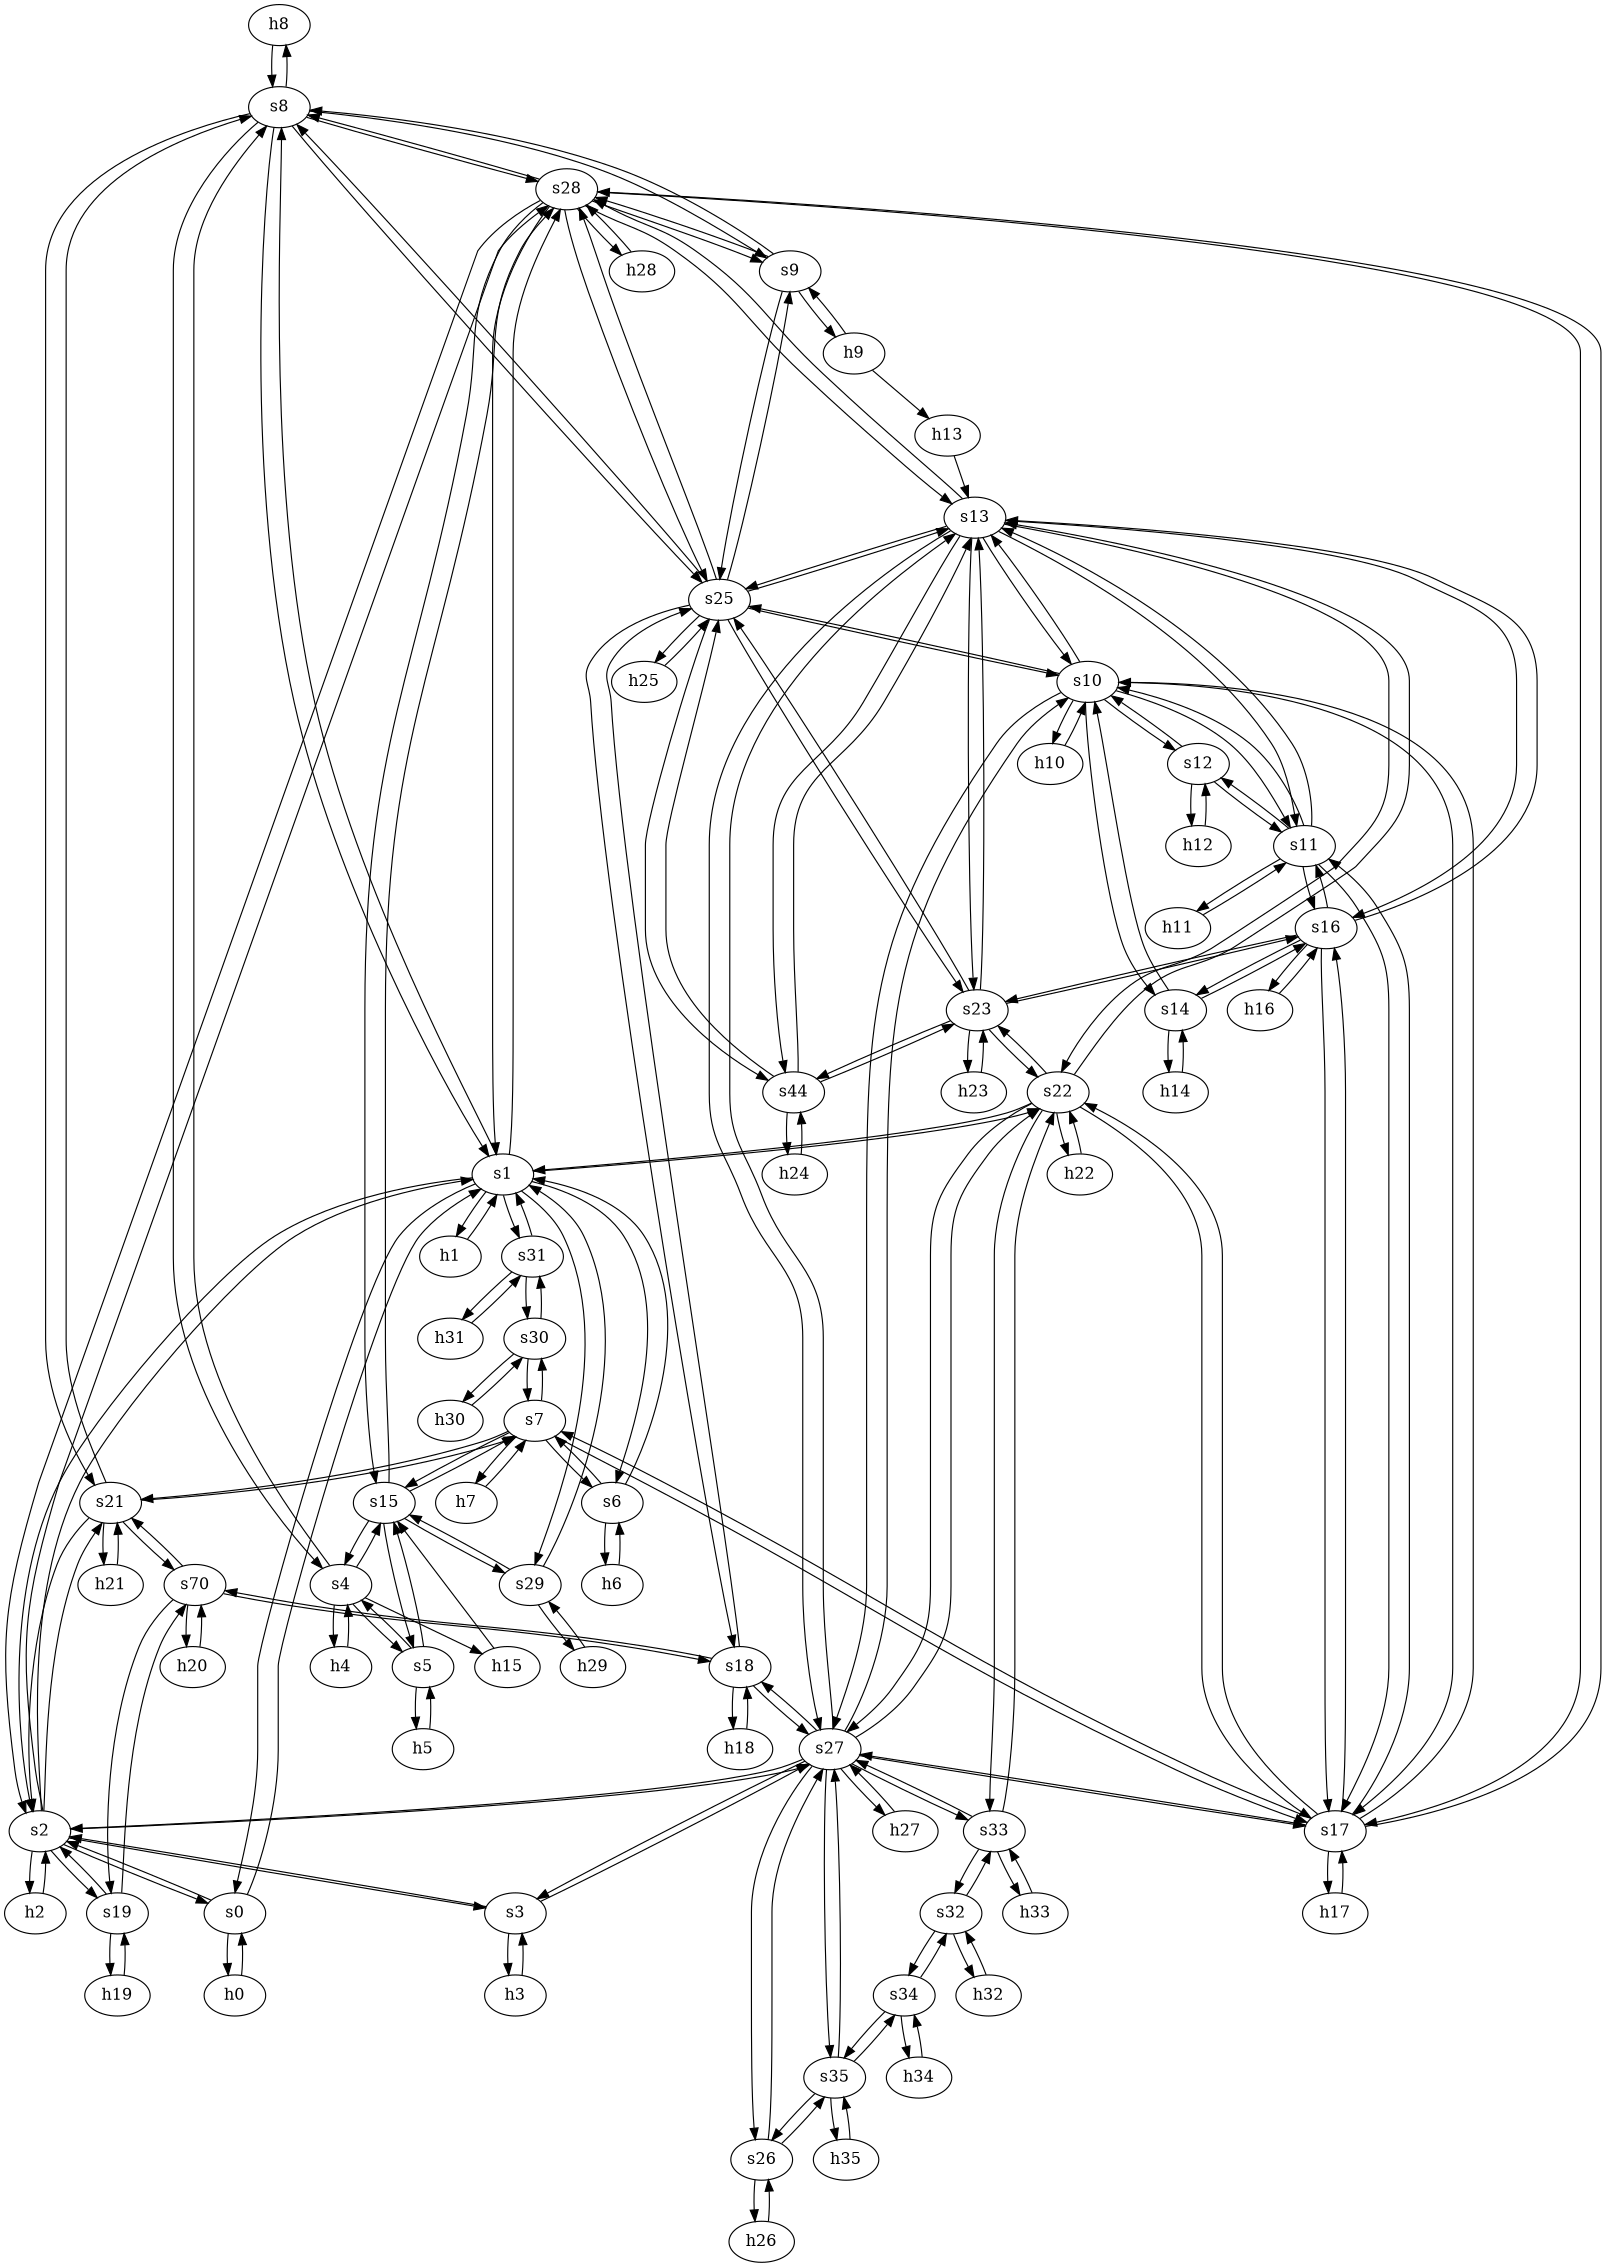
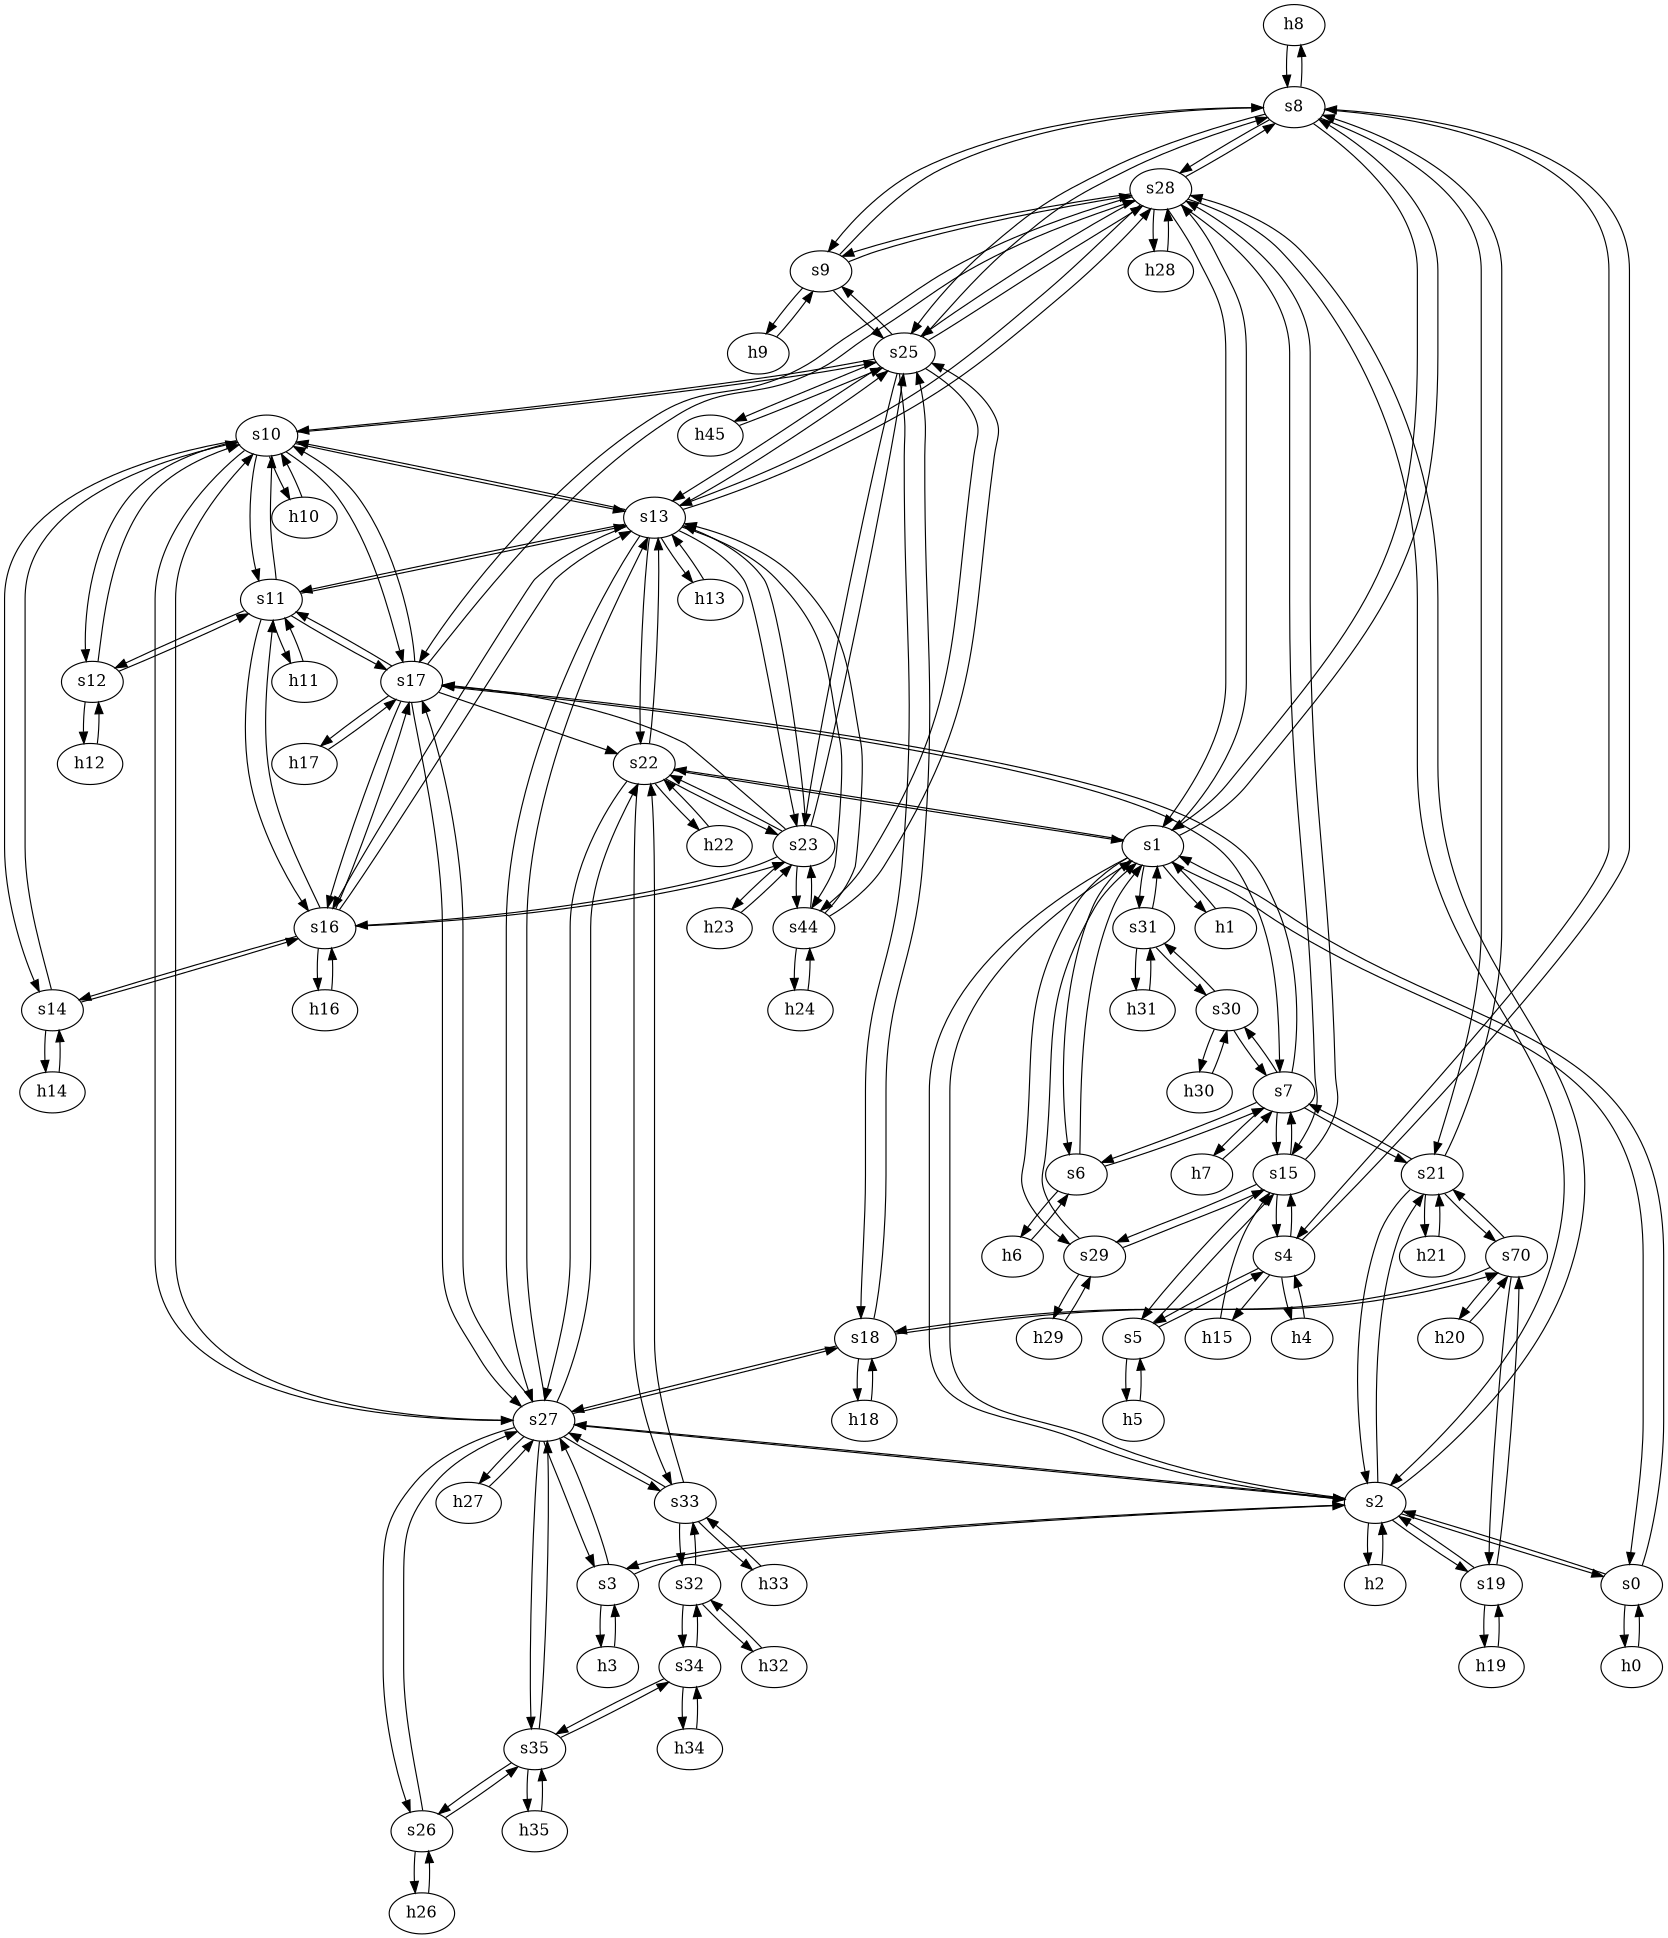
(896, 391) -> (673, 556)
(644, 682) -> (710, 436)
(1202, 1452) -> (627, 720)
